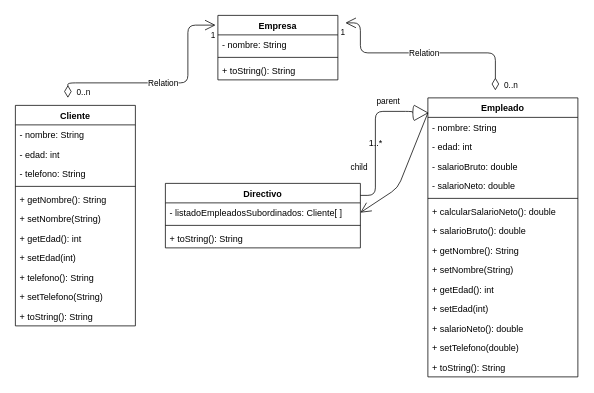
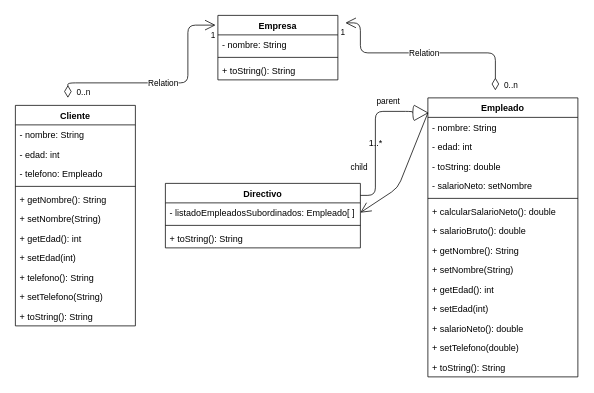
(480, 167) -> (472, 167)
(59, 174) -> (64, 174)
(478, 186) -> (487, 186)
(264, 213) -> (267, 213)
